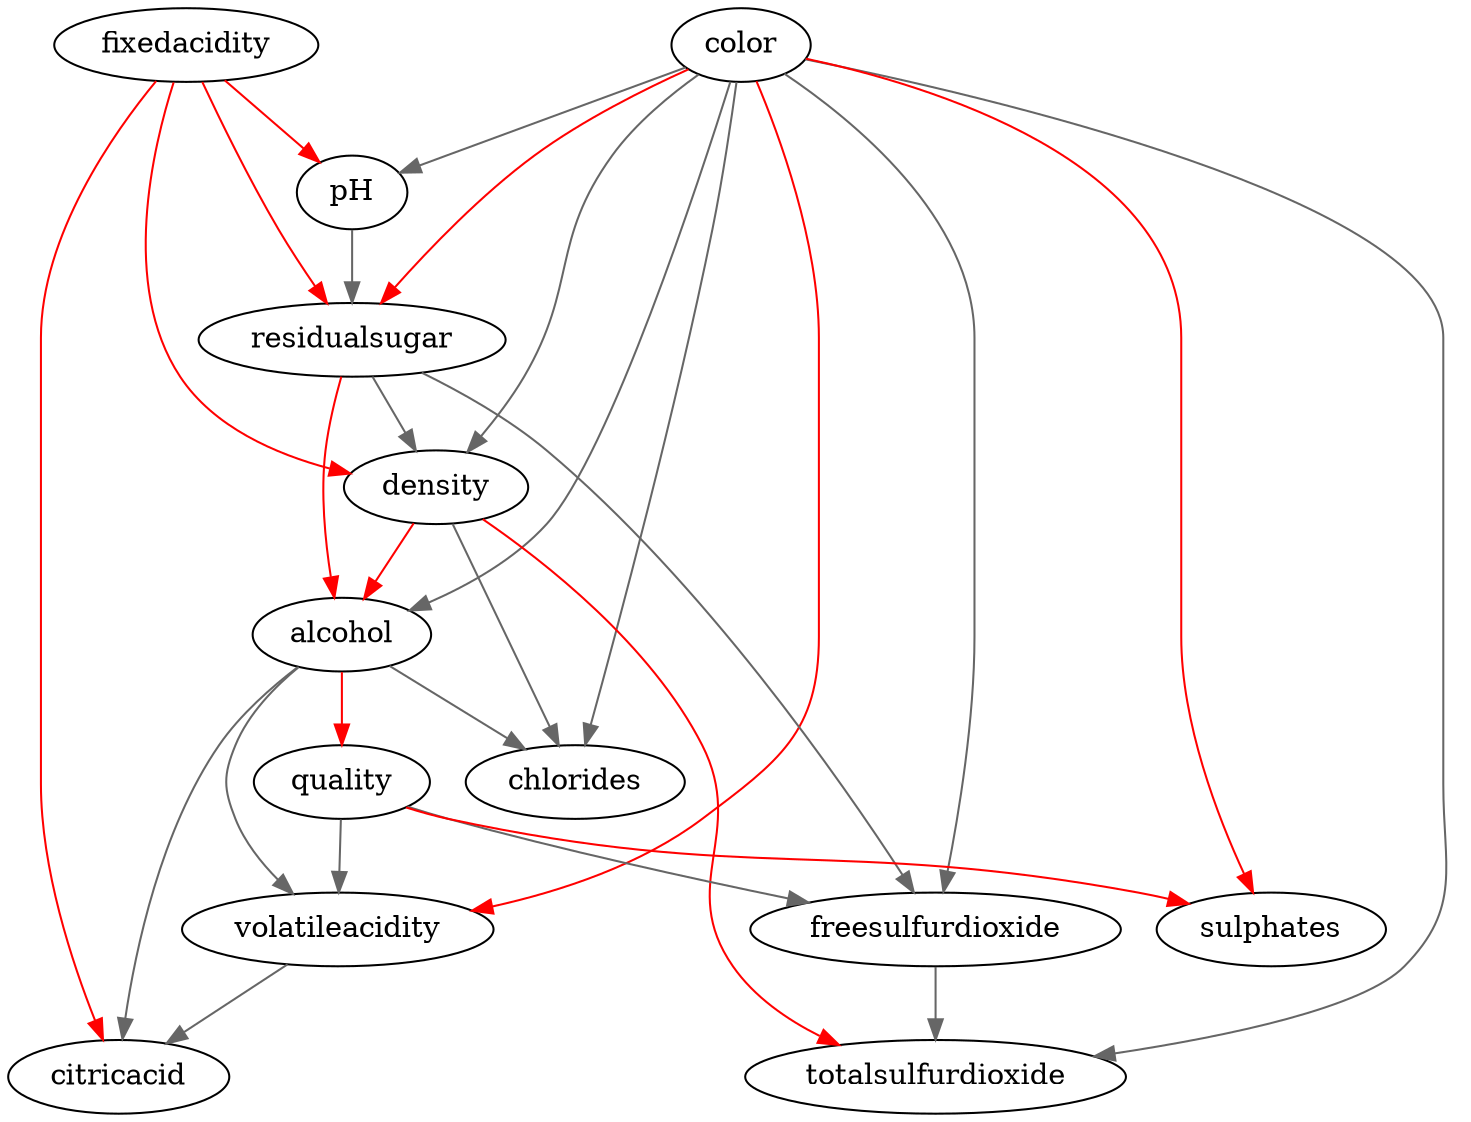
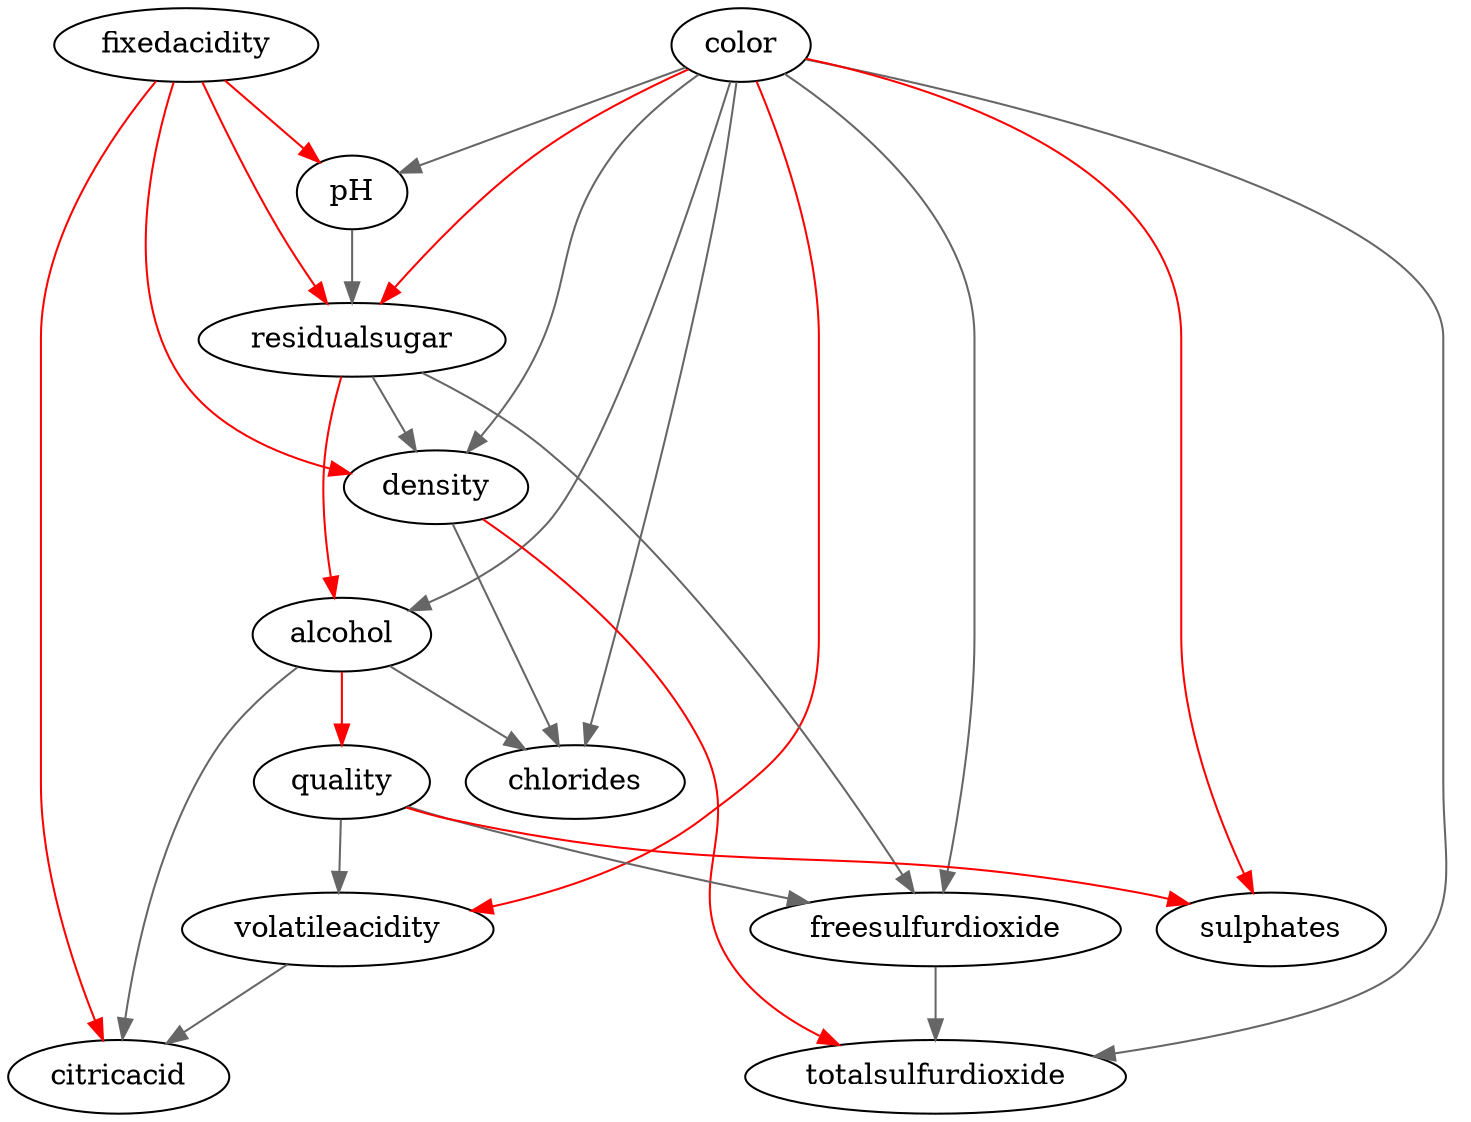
(395, 552) -> none
(228, 769) -> none
